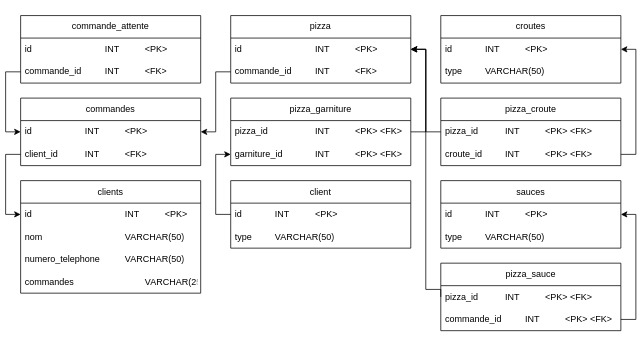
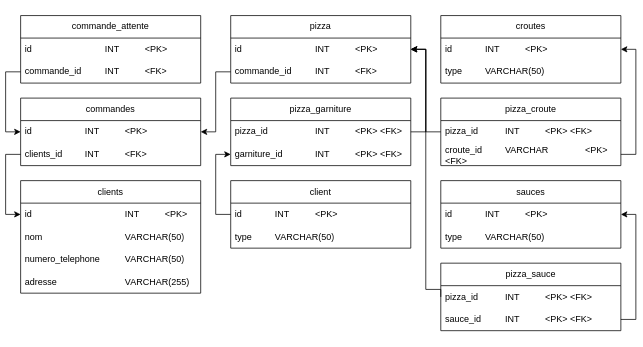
(72, 154) -> (75, 154)
(508, 154) -> (518, 154)
(88, 282) -> (83, 282)
(511, 319) -> (503, 319)
